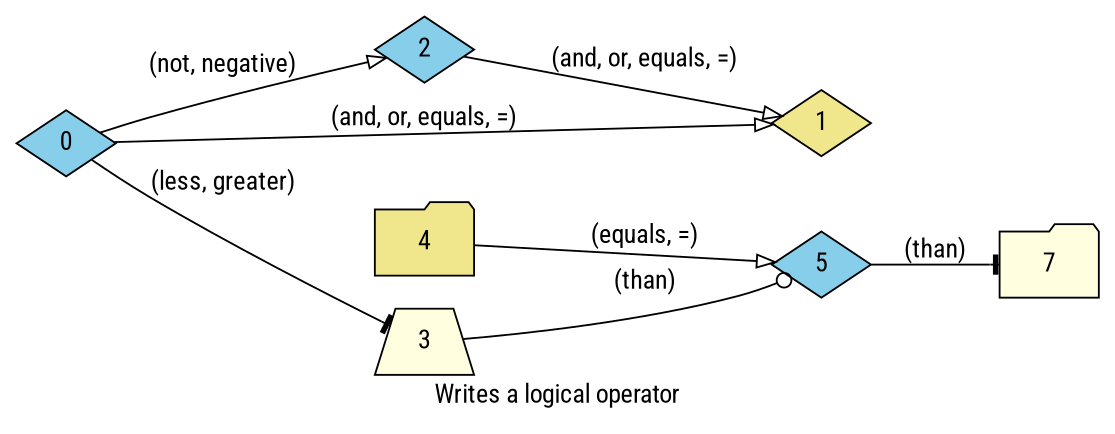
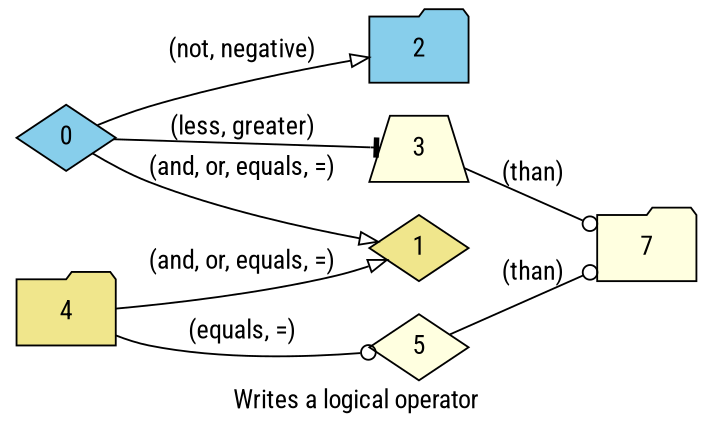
(424, 50) -> (419, 50)
(614, 85) -> (243, 293)
(615, 253) -> (237, 355)
(821, 265) -> (419, 347)
(931, 265) -> (517, 305)
(622, 320) -> (524, 194)
